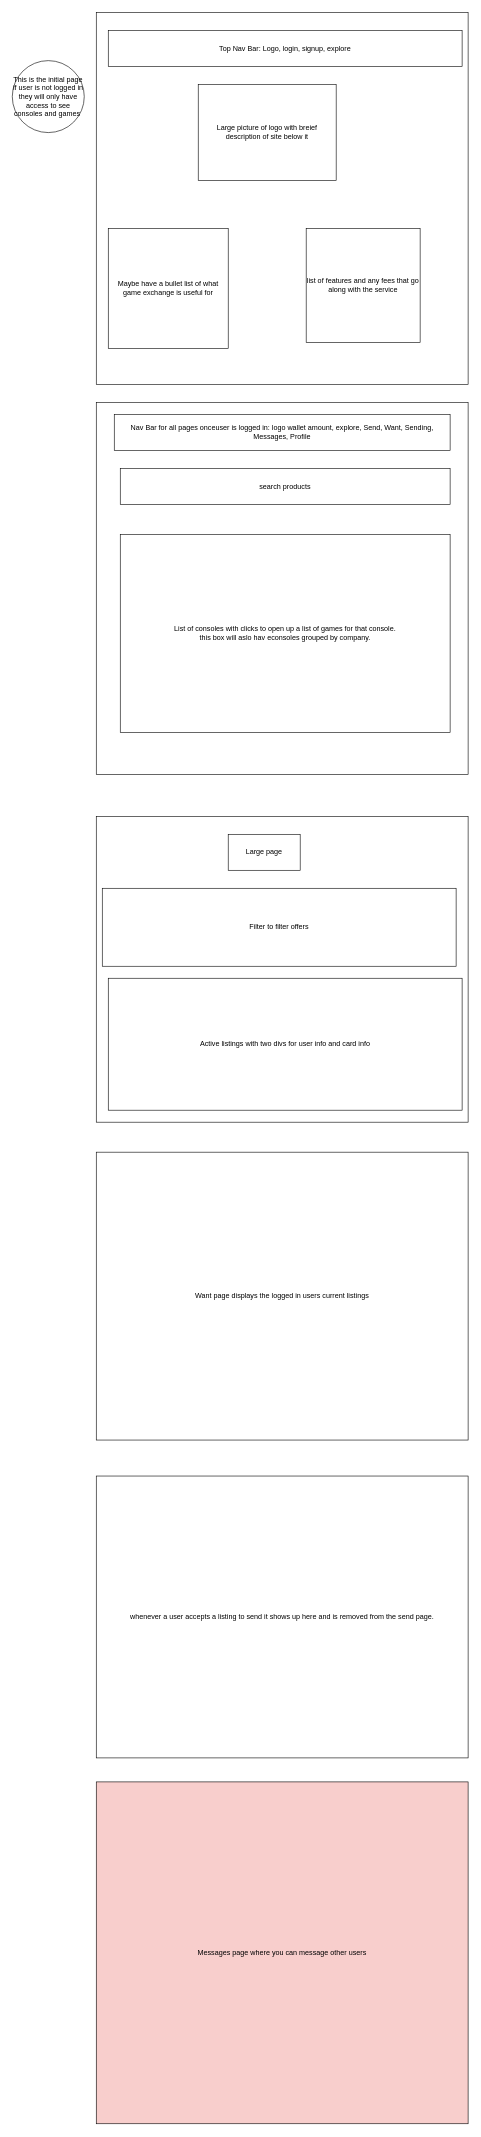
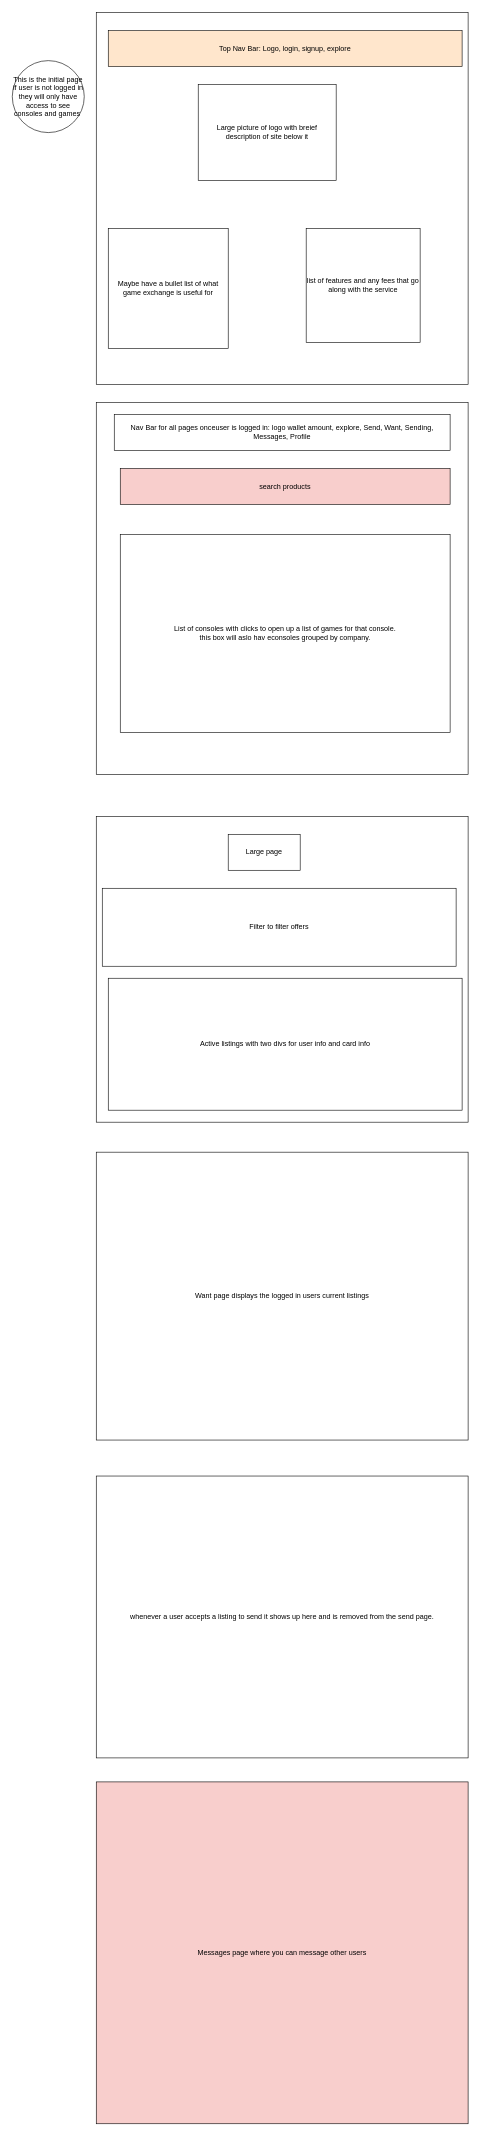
(285, 48) -> (285, 48)
(285, 486) -> (285, 486)
